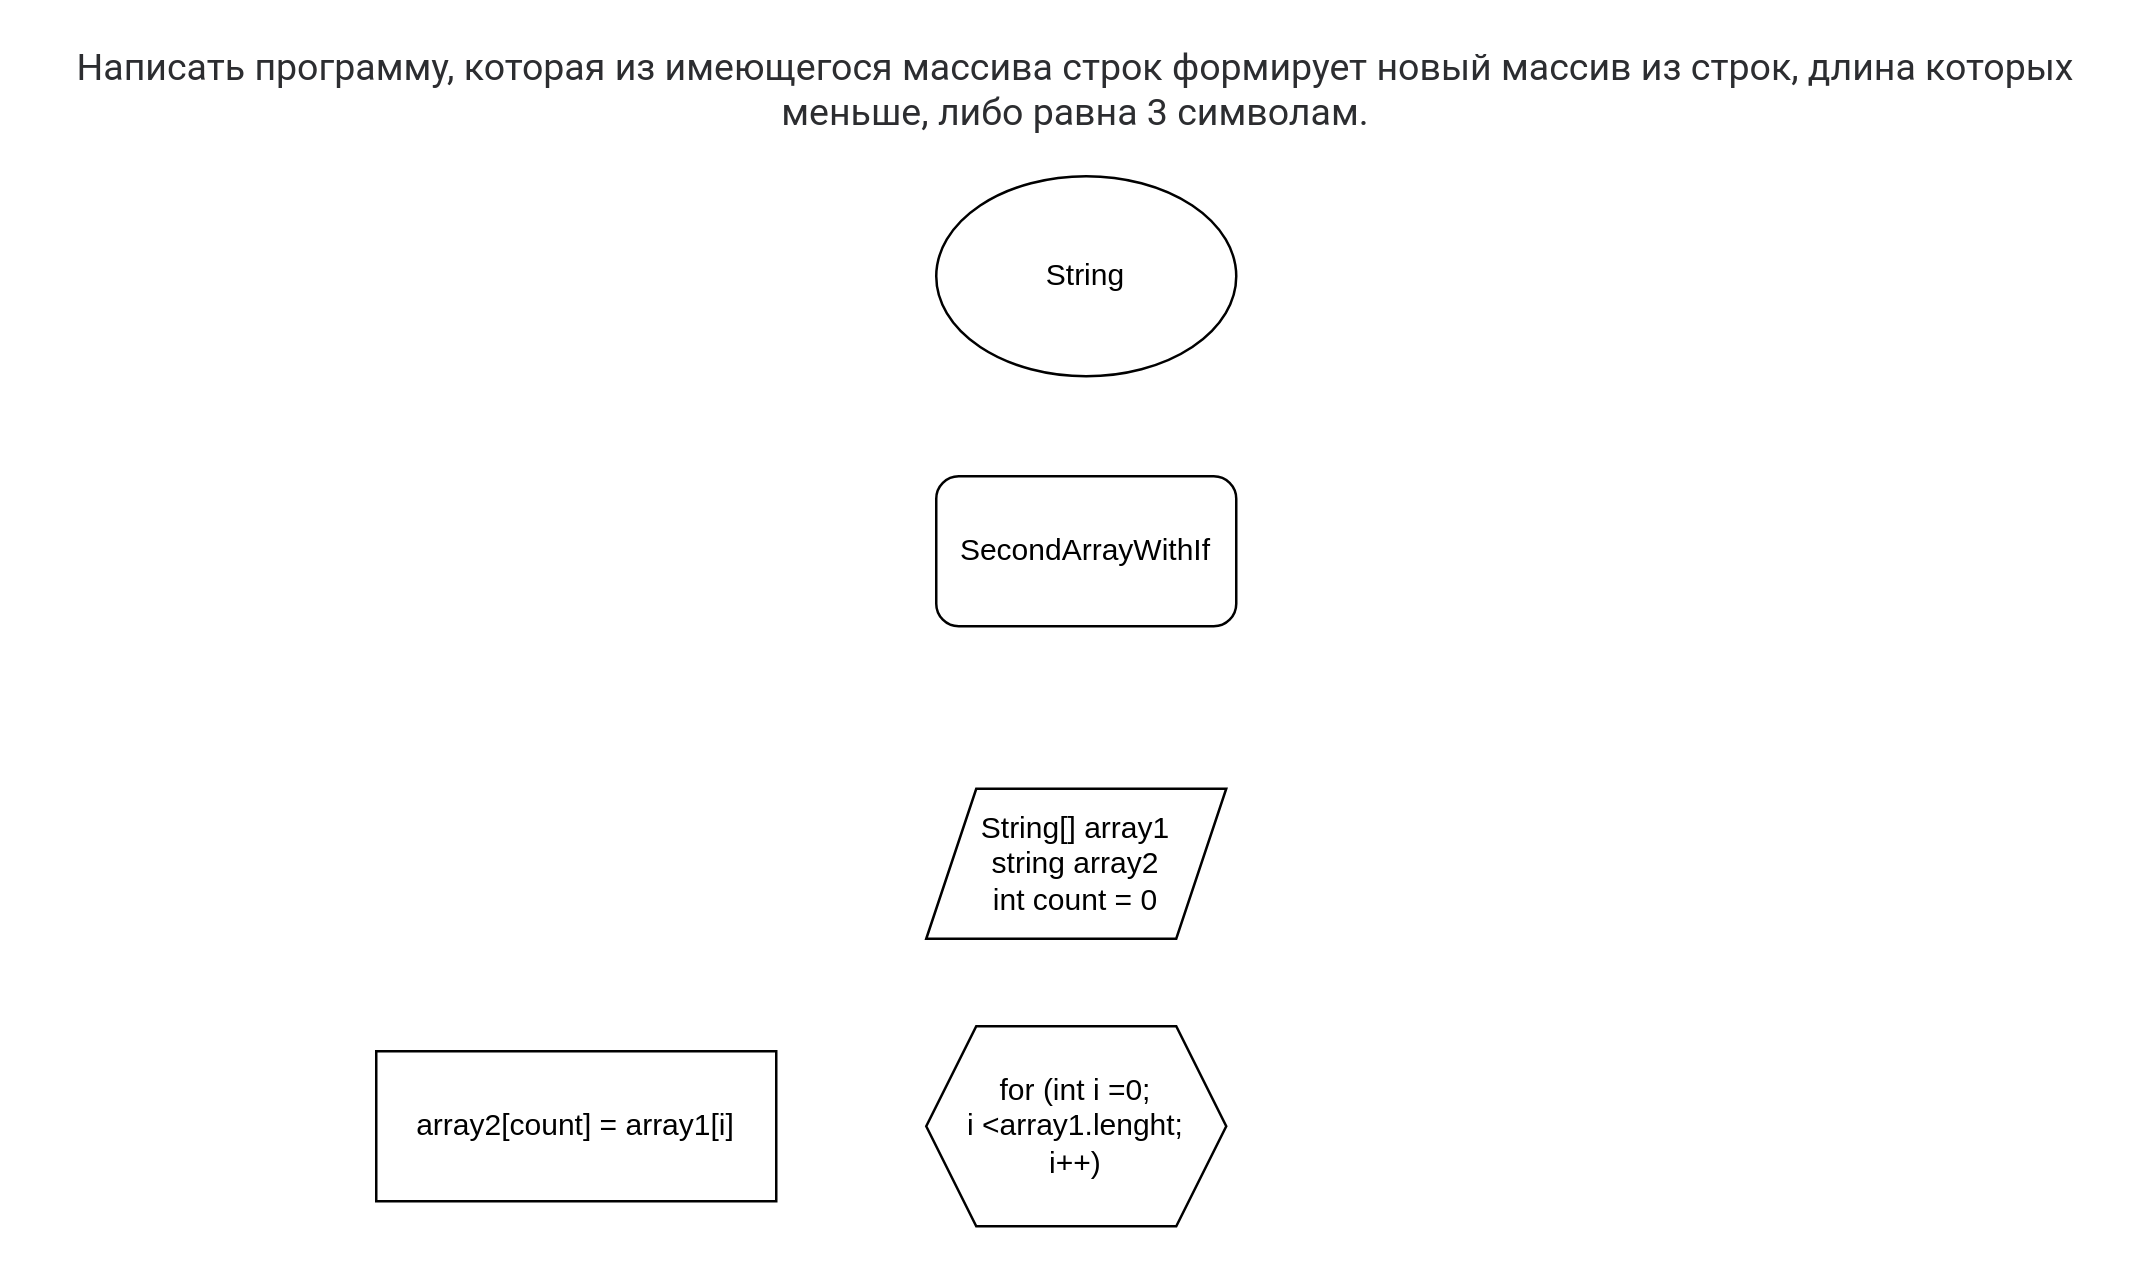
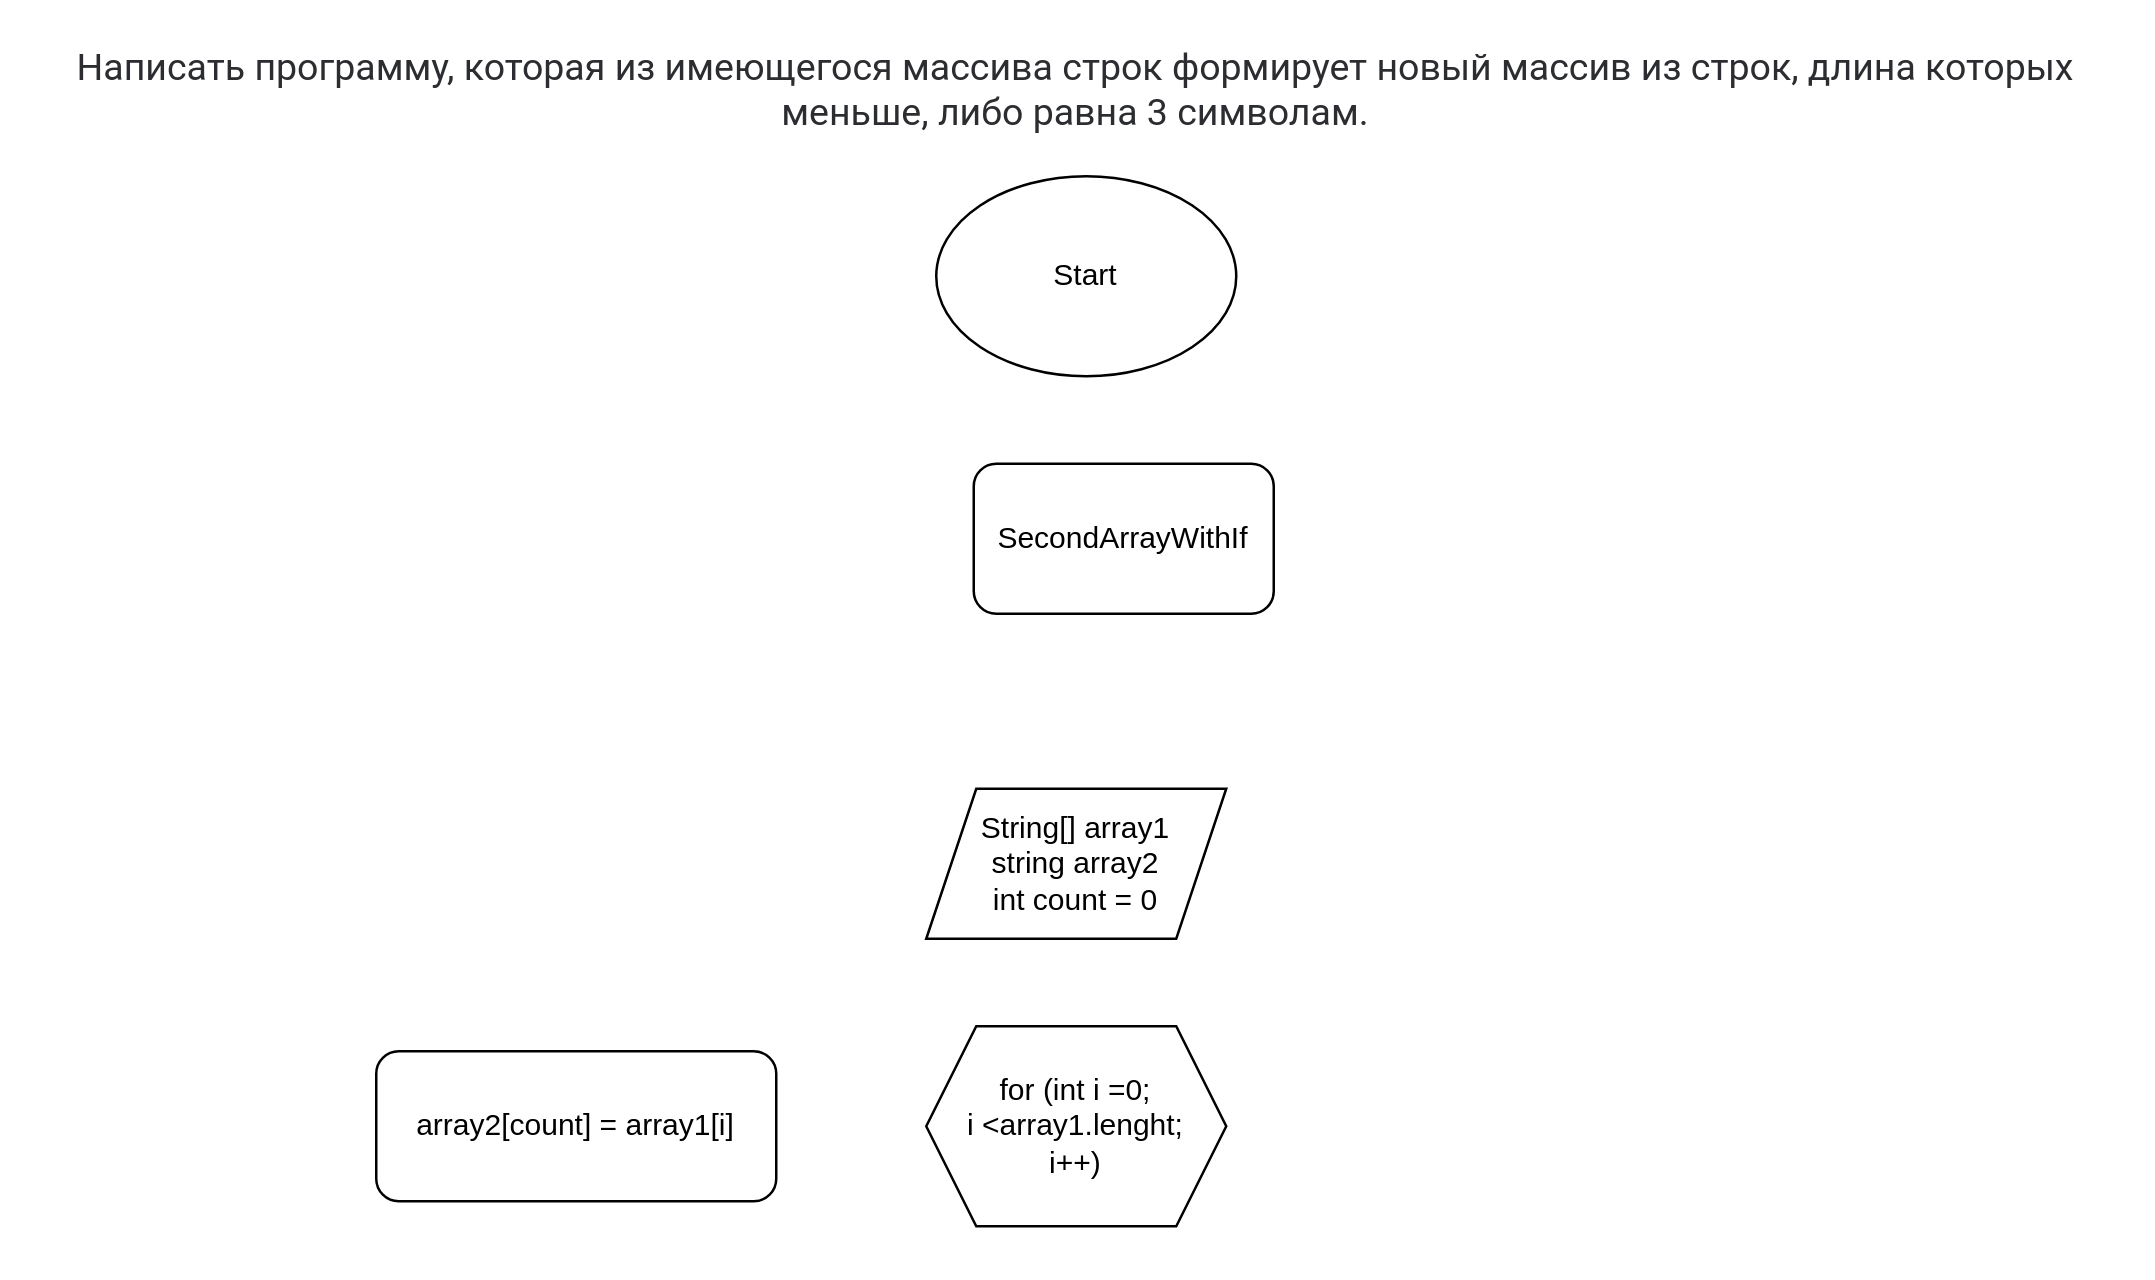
(1086, 276) -> (1086, 276)
(1086, 551) -> (1124, 539)
(576, 1126) -> (576, 1126)
